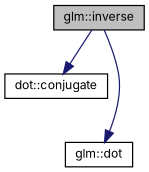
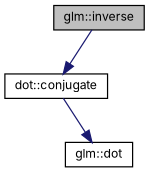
(119, 80) -> (74, 115)
